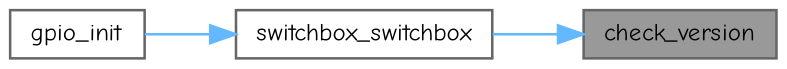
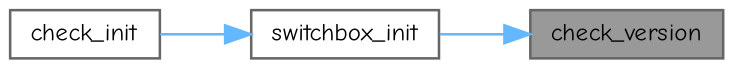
(77, 34) -> (85, 34)
(364, 34) -> (345, 34)
